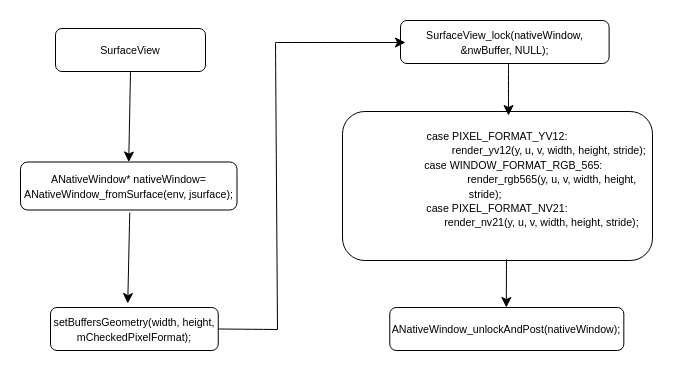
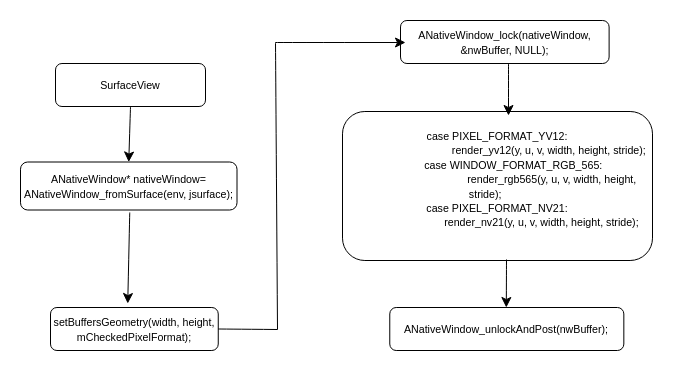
(505, 43) -> (505, 43)
(131, 50) -> (131, 85)
(507, 330) -> (507, 330)
